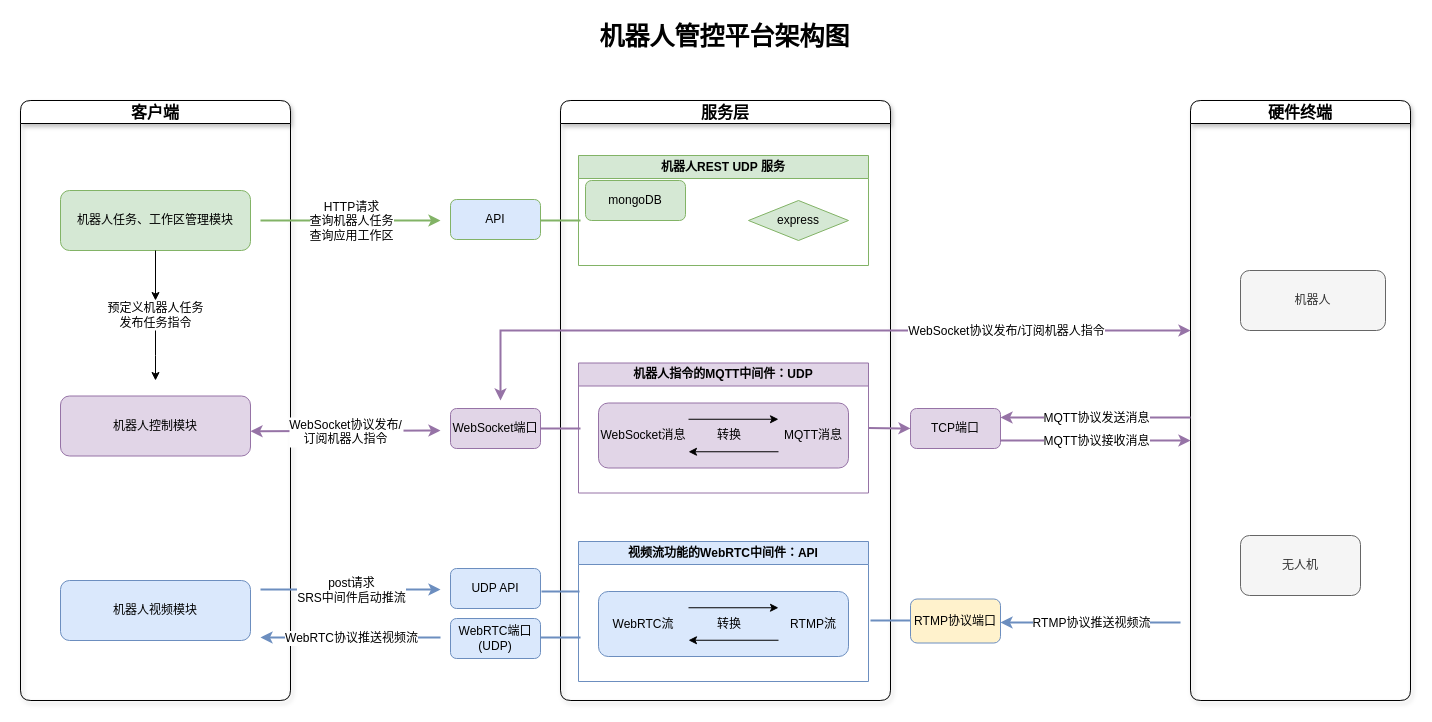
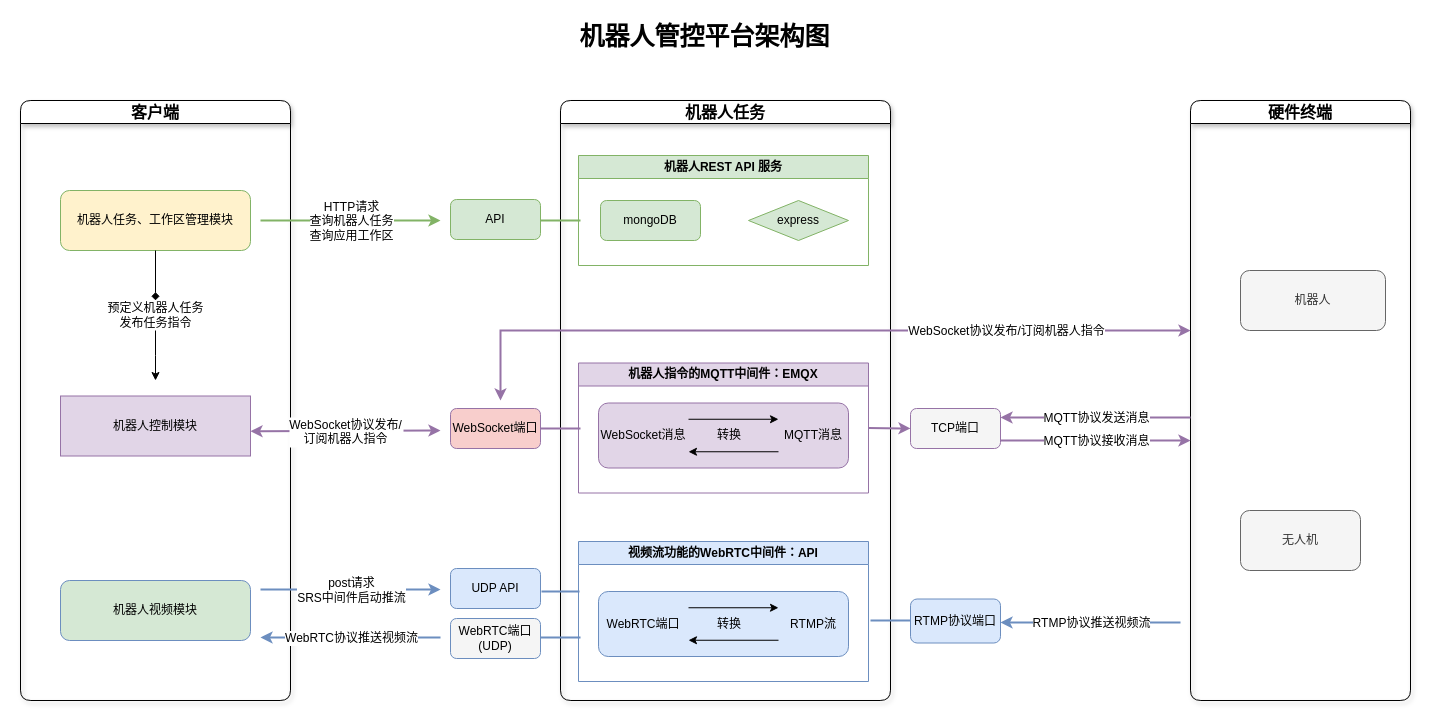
(725, 36) -> (705, 36)
(726, 113) -> (726, 113)
(724, 168) -> (724, 168)
(636, 201) -> (651, 221)
(496, 220) -> (496, 220)
(156, 221) -> (156, 221)
(156, 292) -> (156, 291)
(724, 375) -> (724, 375)
(156, 426) -> (156, 426)
(496, 429) -> (496, 429)
(956, 429) -> (956, 429)
(1301, 566) -> (1301, 541)
(156, 611) -> (156, 611)
(956, 621) -> (956, 621)
(644, 625) -> (644, 625)
(496, 639) -> (496, 639)
